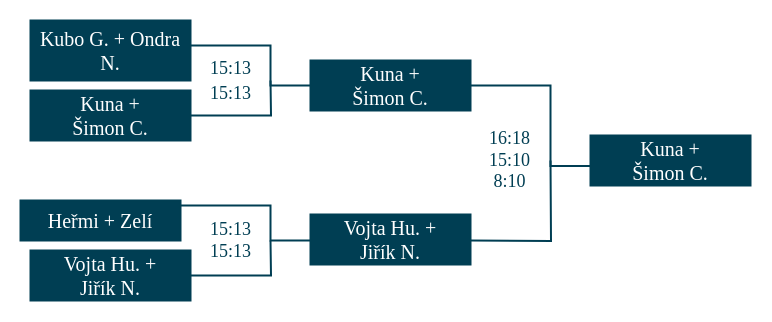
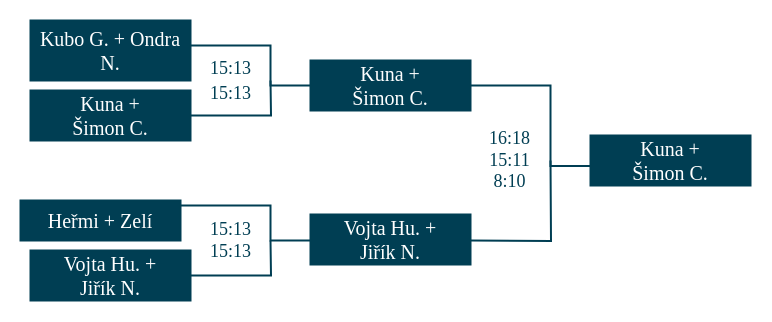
(510, 161) -> (510, 161)
